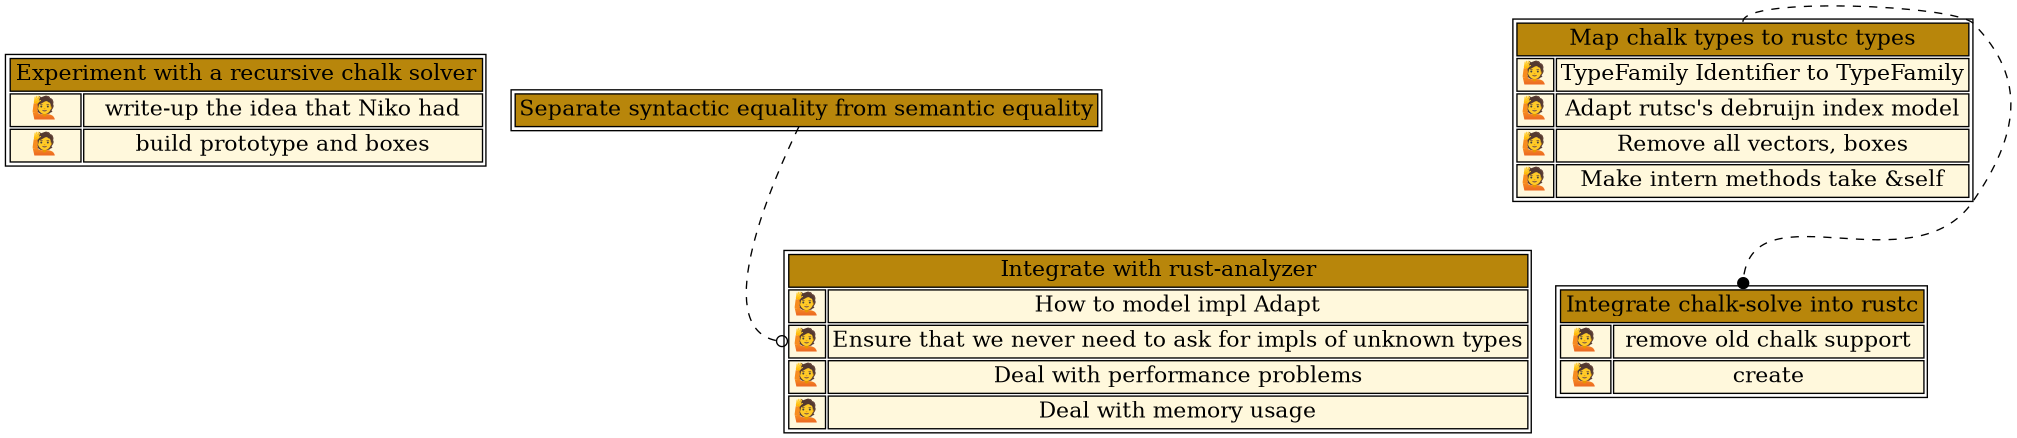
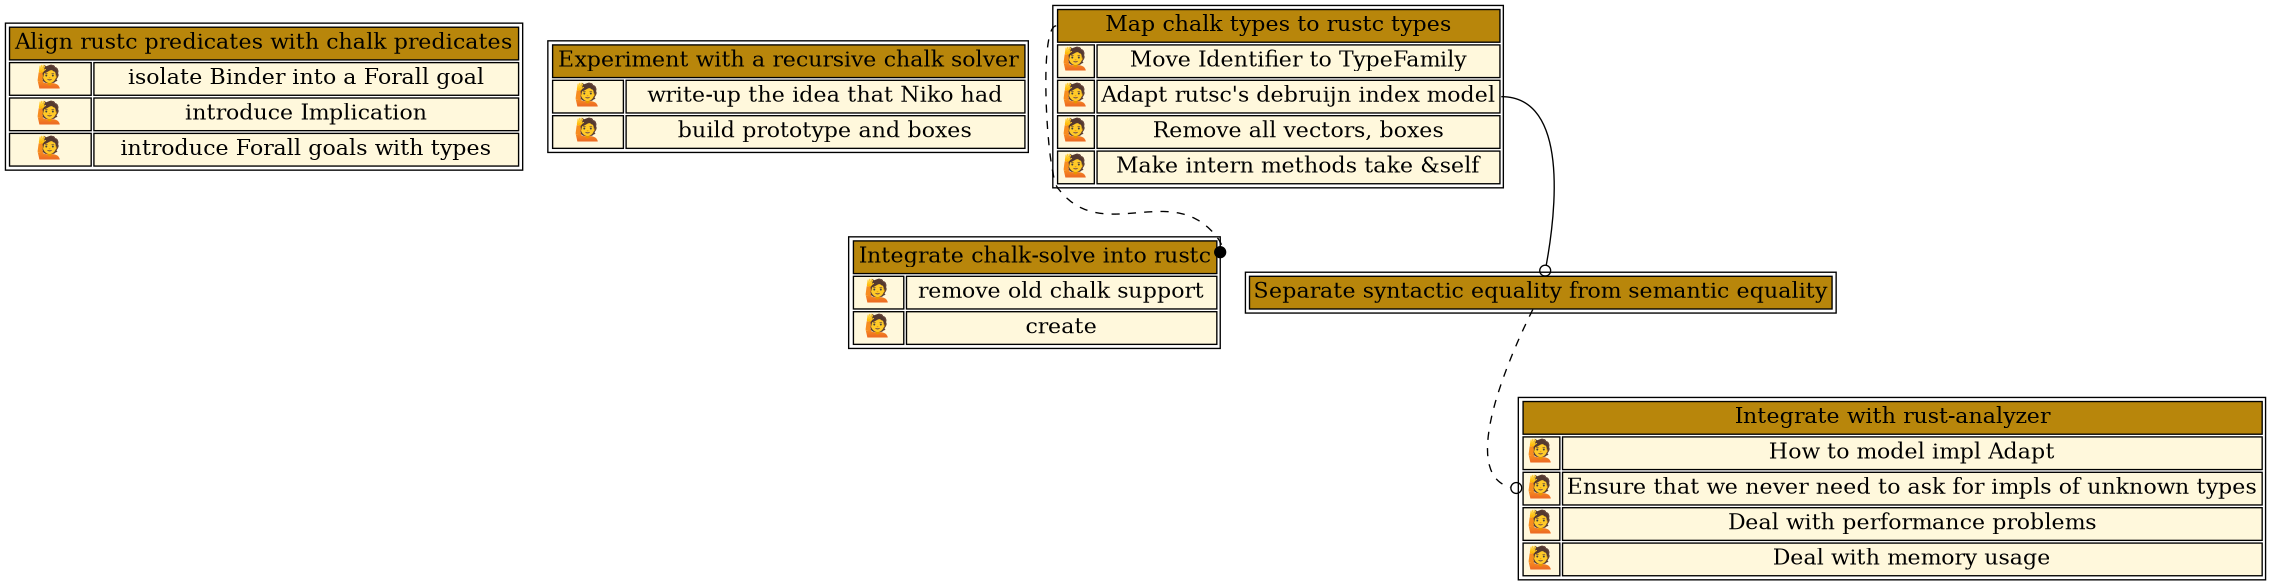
(1763, 74) -> (1298, 60)
none -> (264, 97)
none -> (1553, 168)
